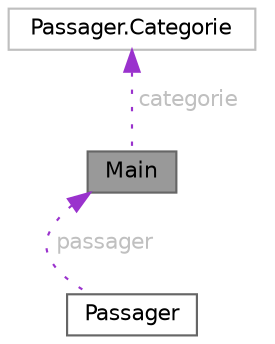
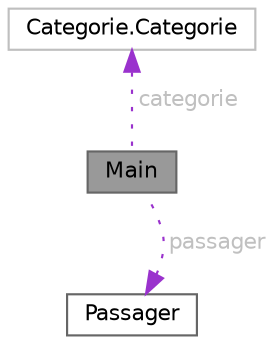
(132, 29) -> (132, 29)
(48, 255) -> (163, 233)
